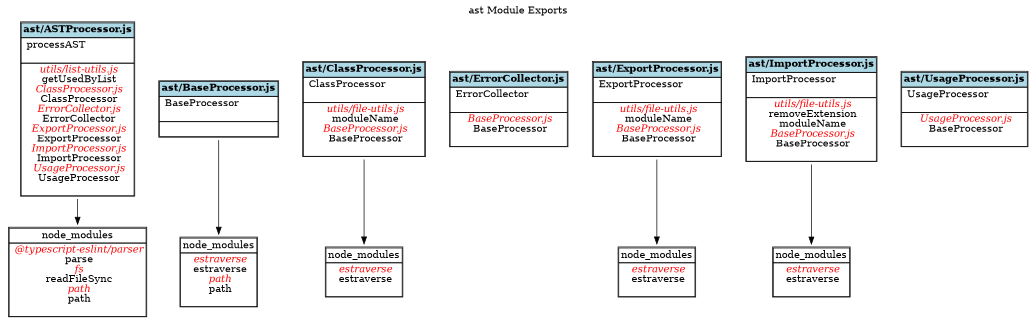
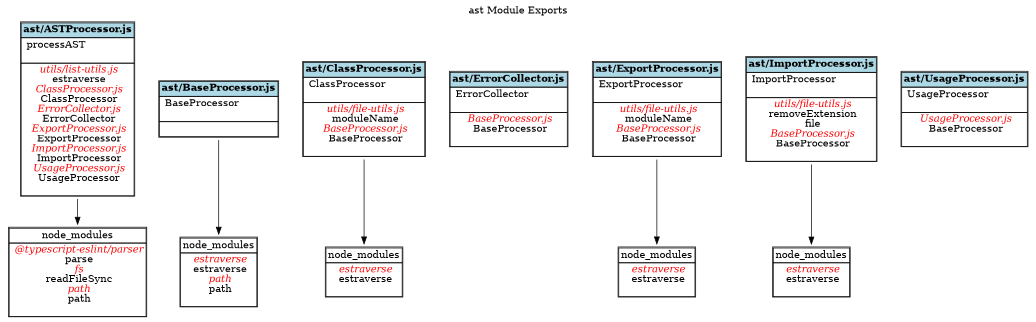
(78, 79) -> (78, 79)
(811, 124) -> (811, 124)
